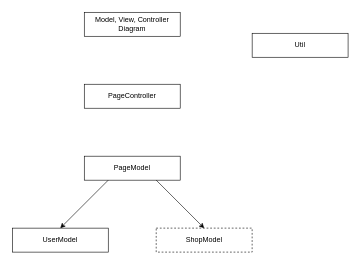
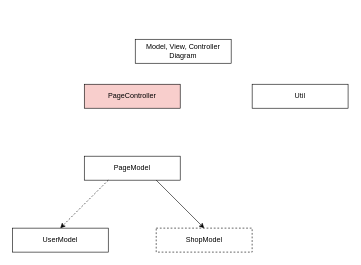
(132, 24) -> (183, 51)
(300, 45) -> (300, 96)
(132, 96) -> (132, 96)
(86, 202) -> (86, 202)
